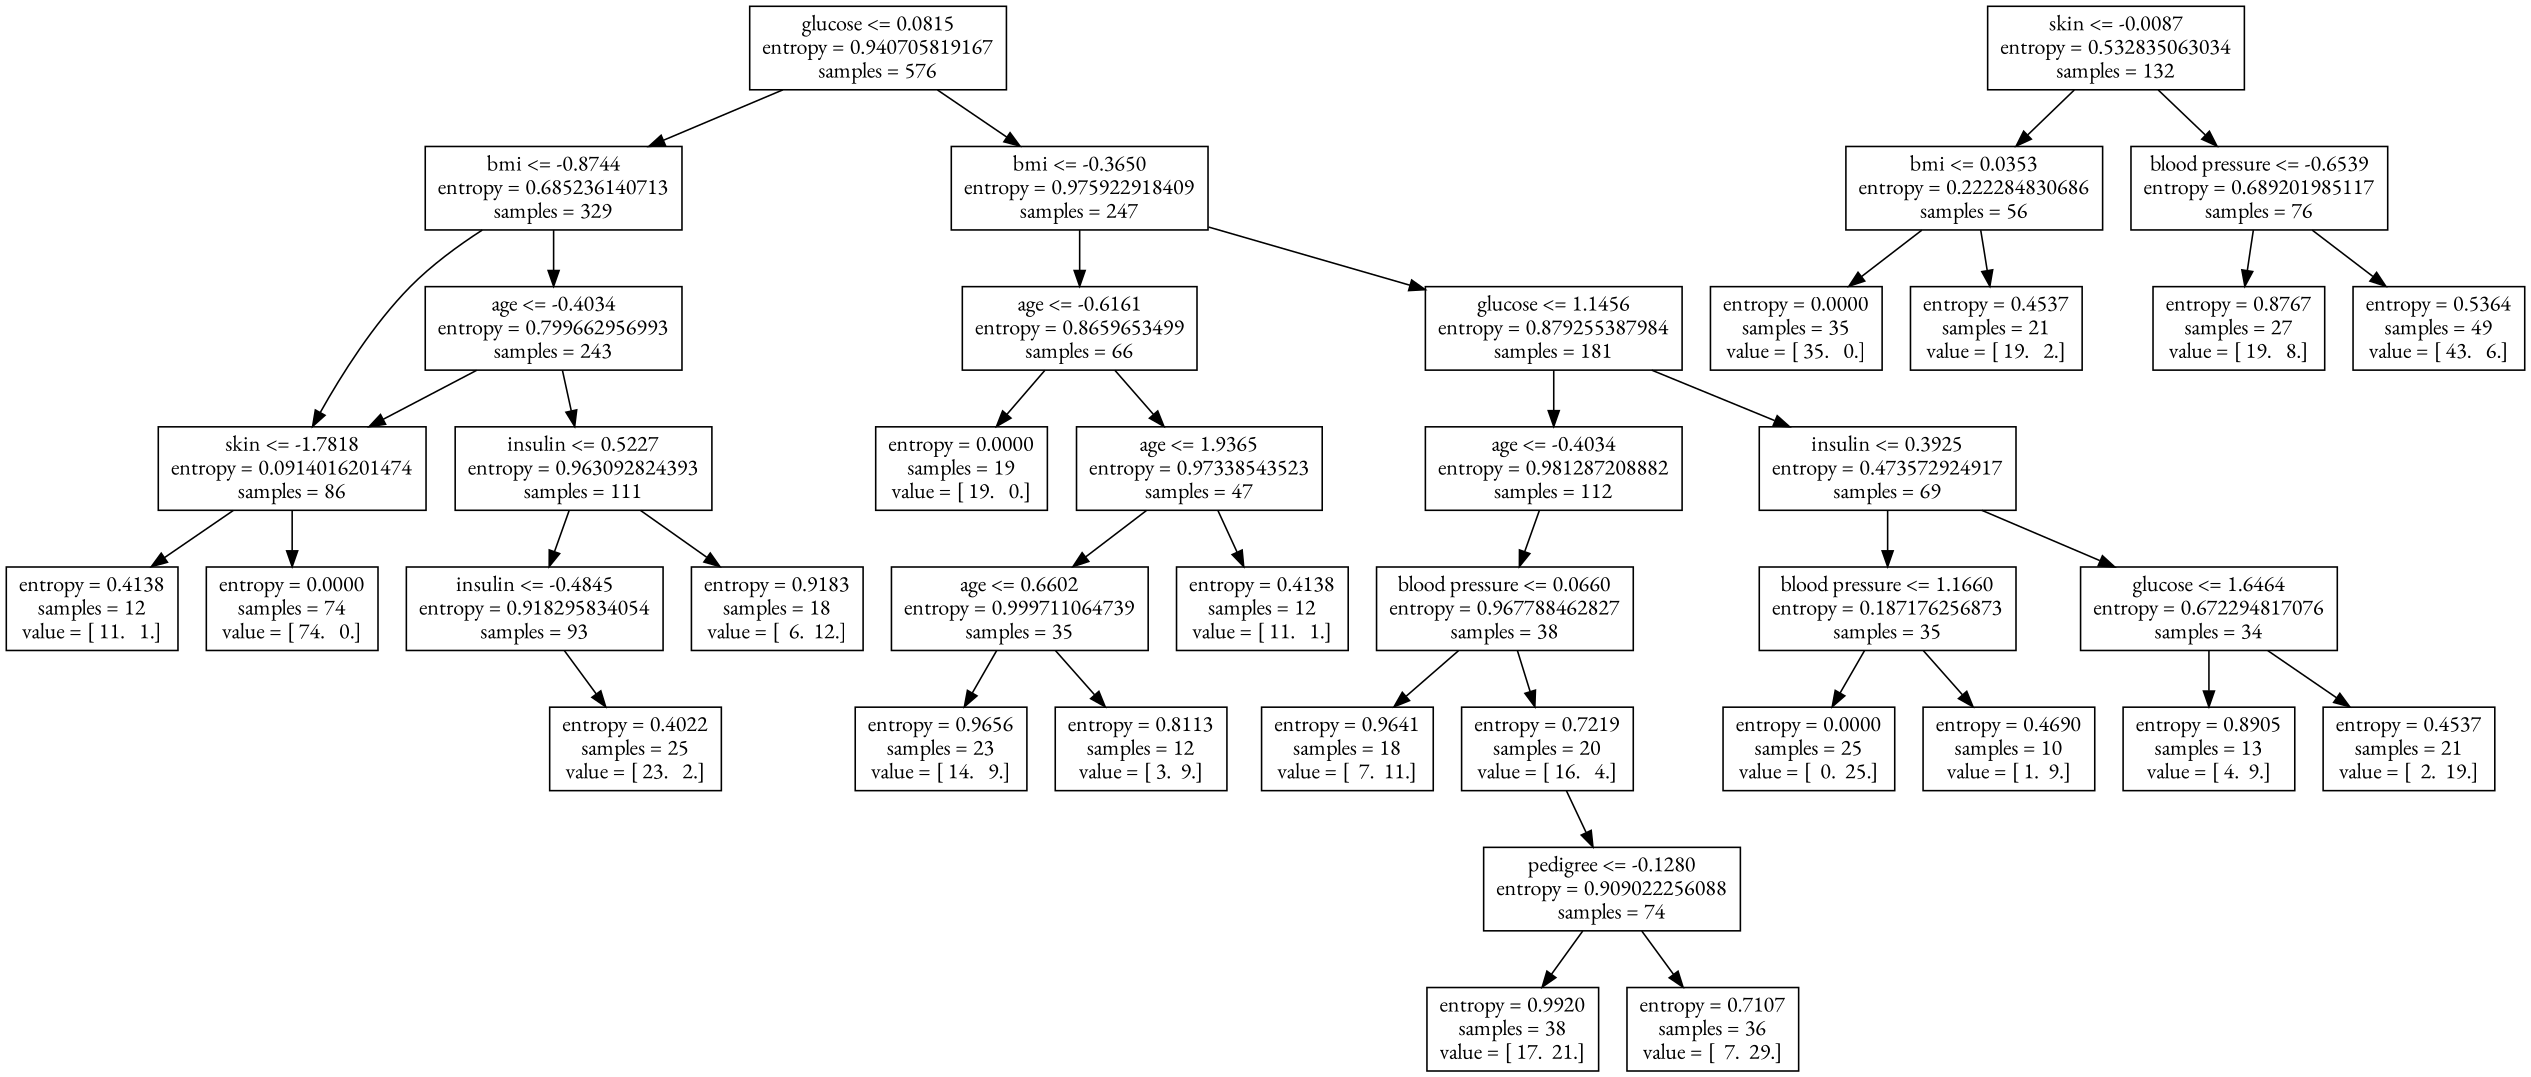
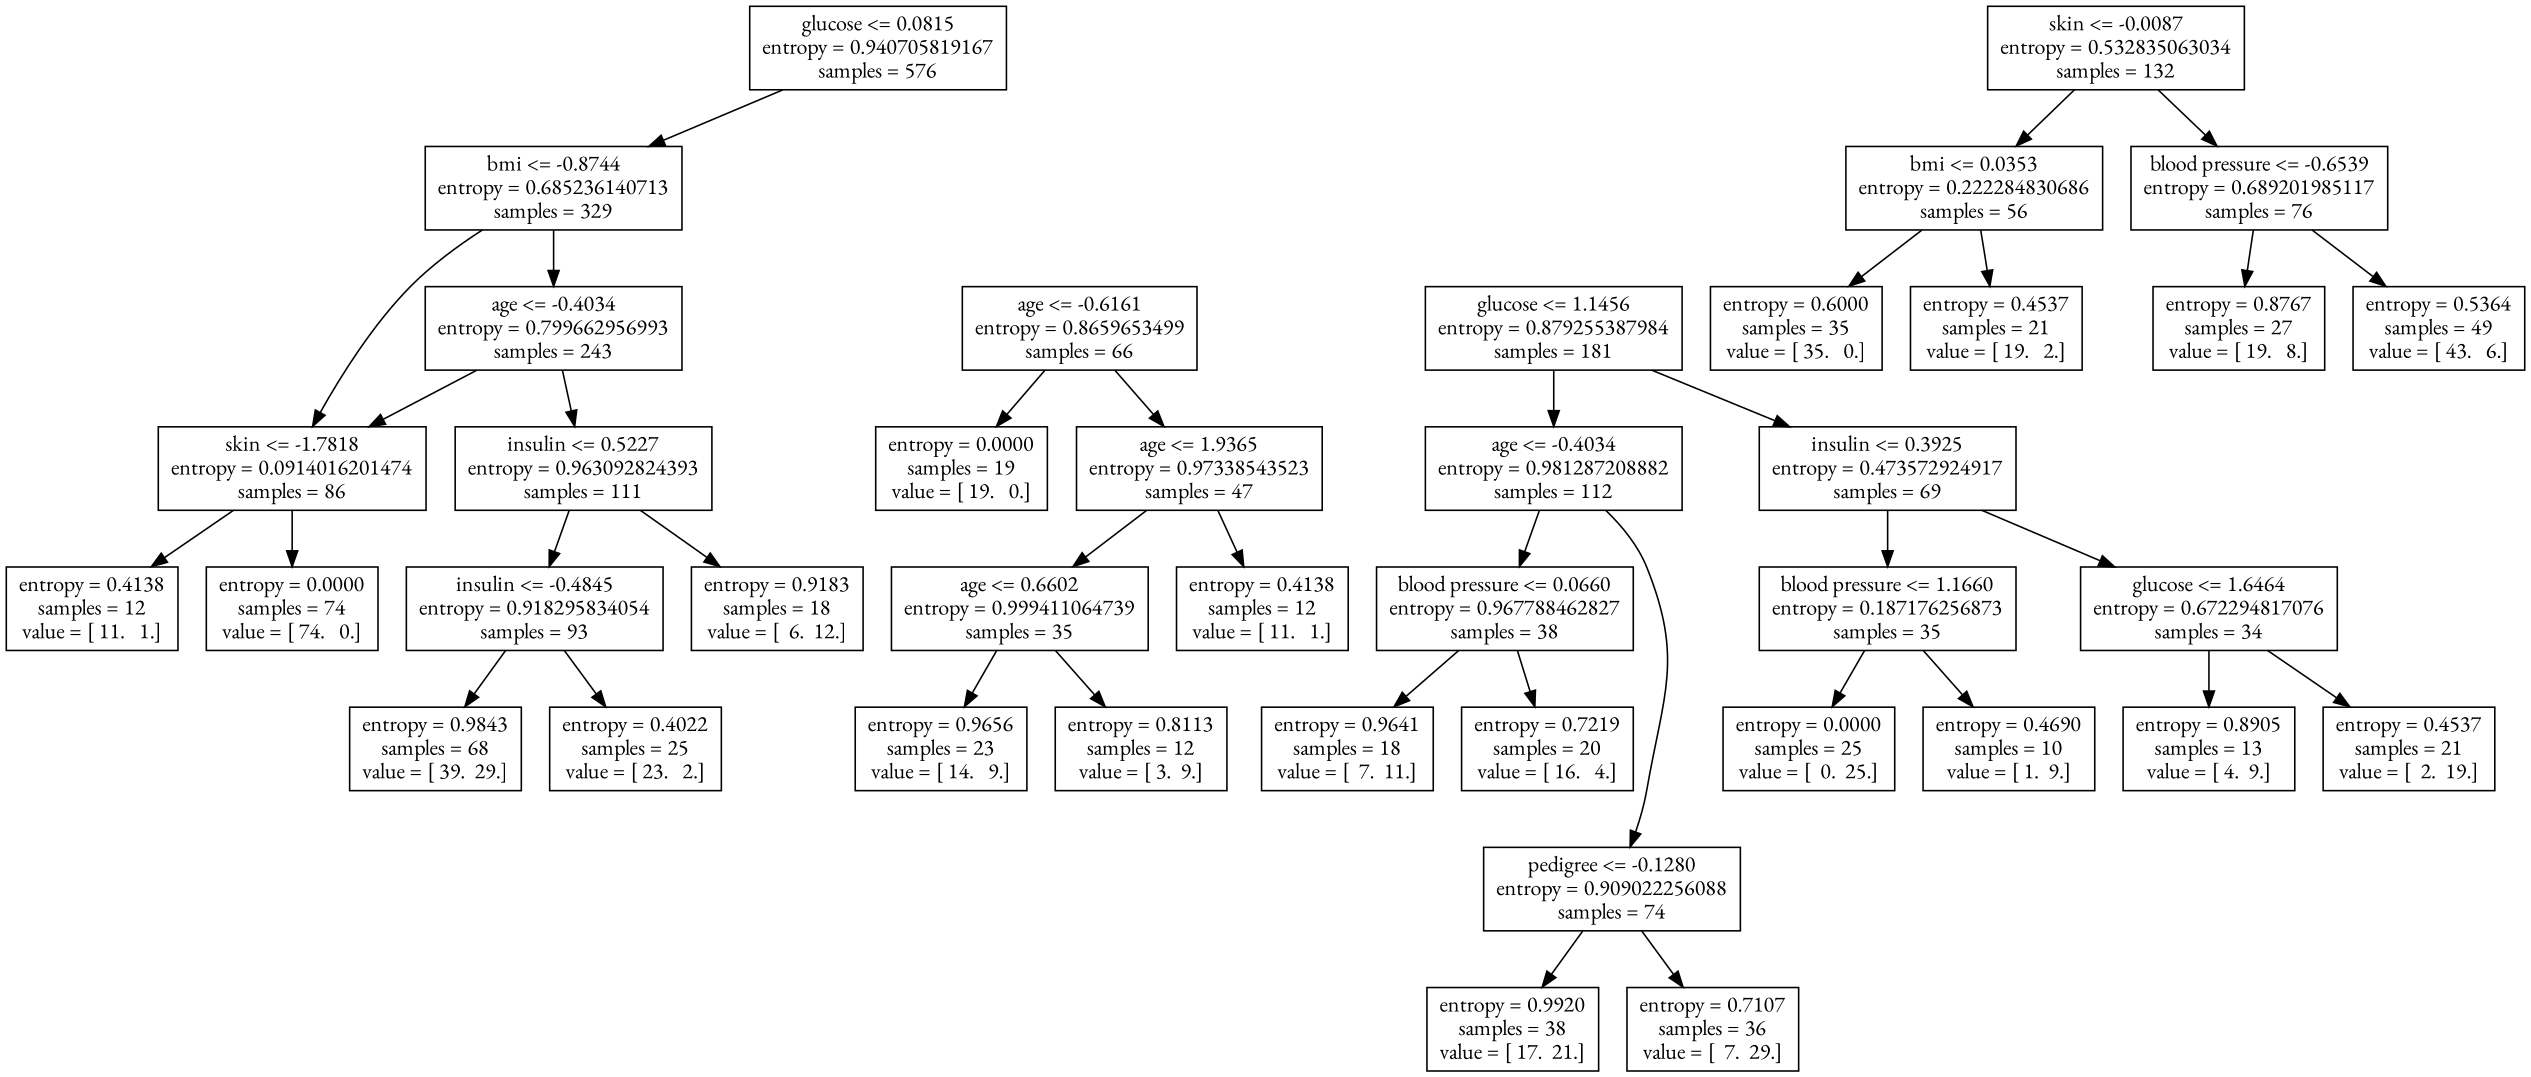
(1080, 188) -> none
(1796, 328) -> (1796, 328)
(1020, 609) -> (1020, 609)
none -> (435, 749)
(1576, 812) -> (1667, 665)
